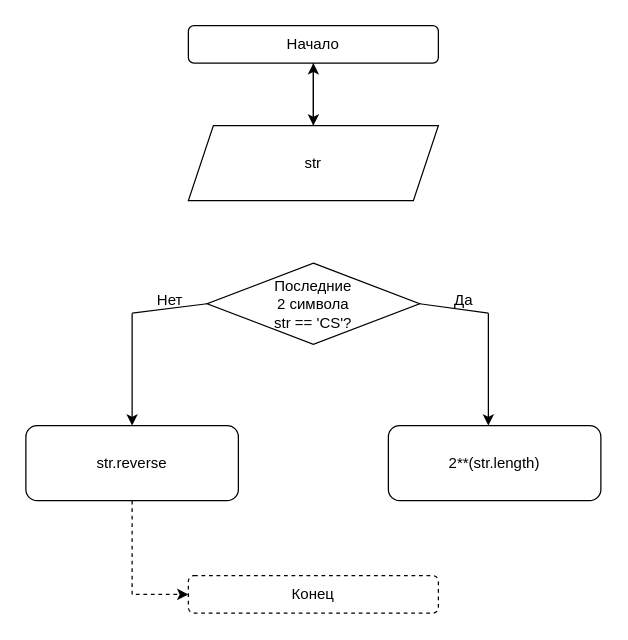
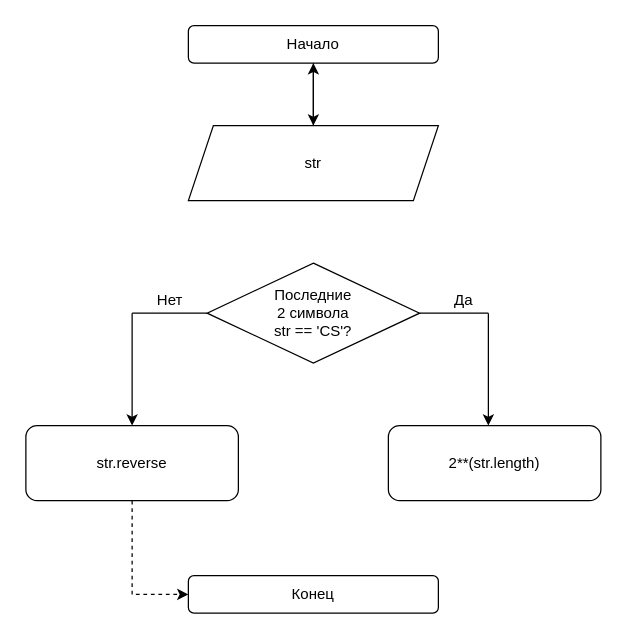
(313, 304) -> (313, 313)
(313, 594) -> (313, 594)
